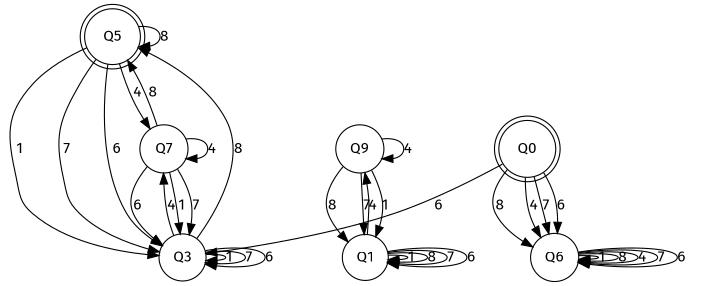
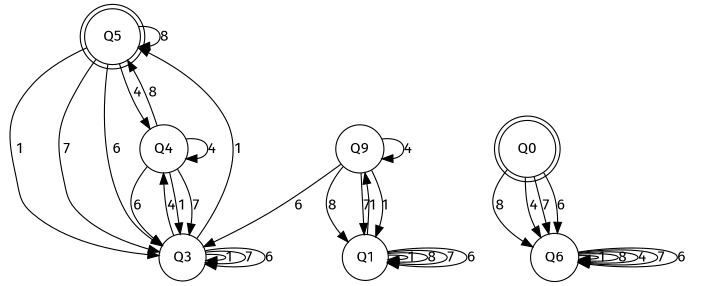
(164, 149) -> (164, 149)
(238, 149) -> (238, 149)
(373, 205) -> (373, 205)
(357, 224) -> (279, 206)
